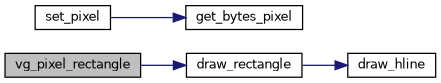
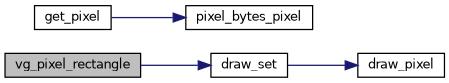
(73, 18) -> (73, 18)
(244, 18) -> (249, 18)
(244, 65) -> (249, 65)
(392, 65) -> (401, 65)
